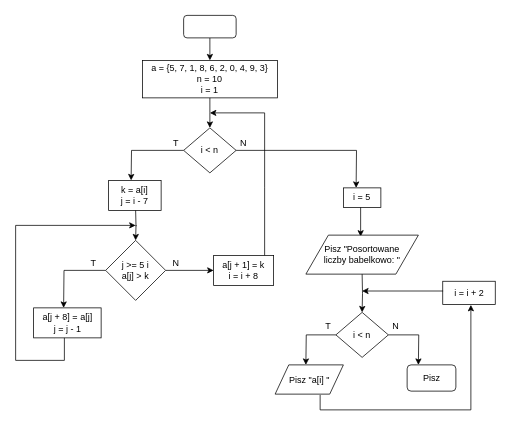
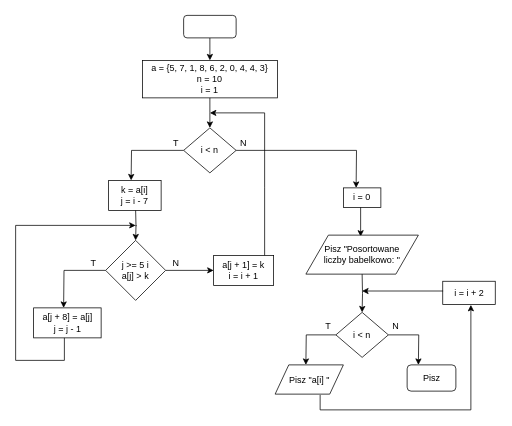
(210, 79) -> (210, 79)
(362, 198) -> (362, 198)
(243, 270) -> (243, 270)
